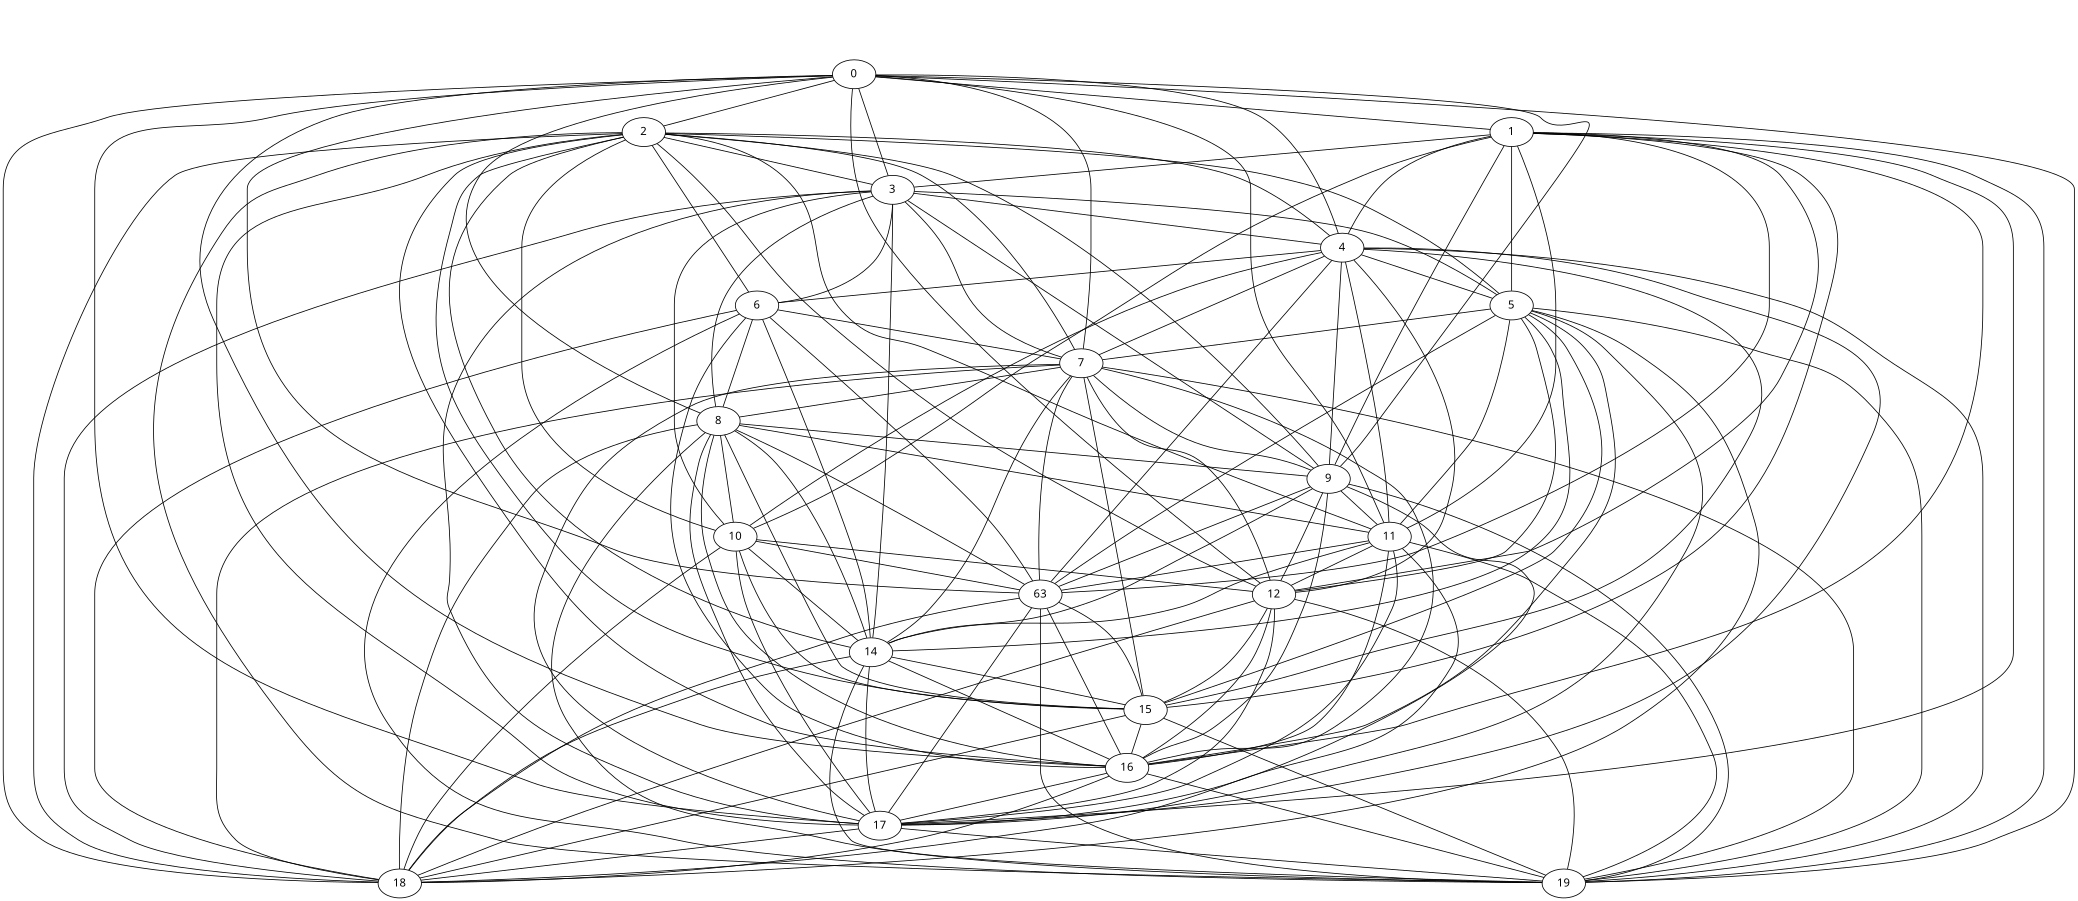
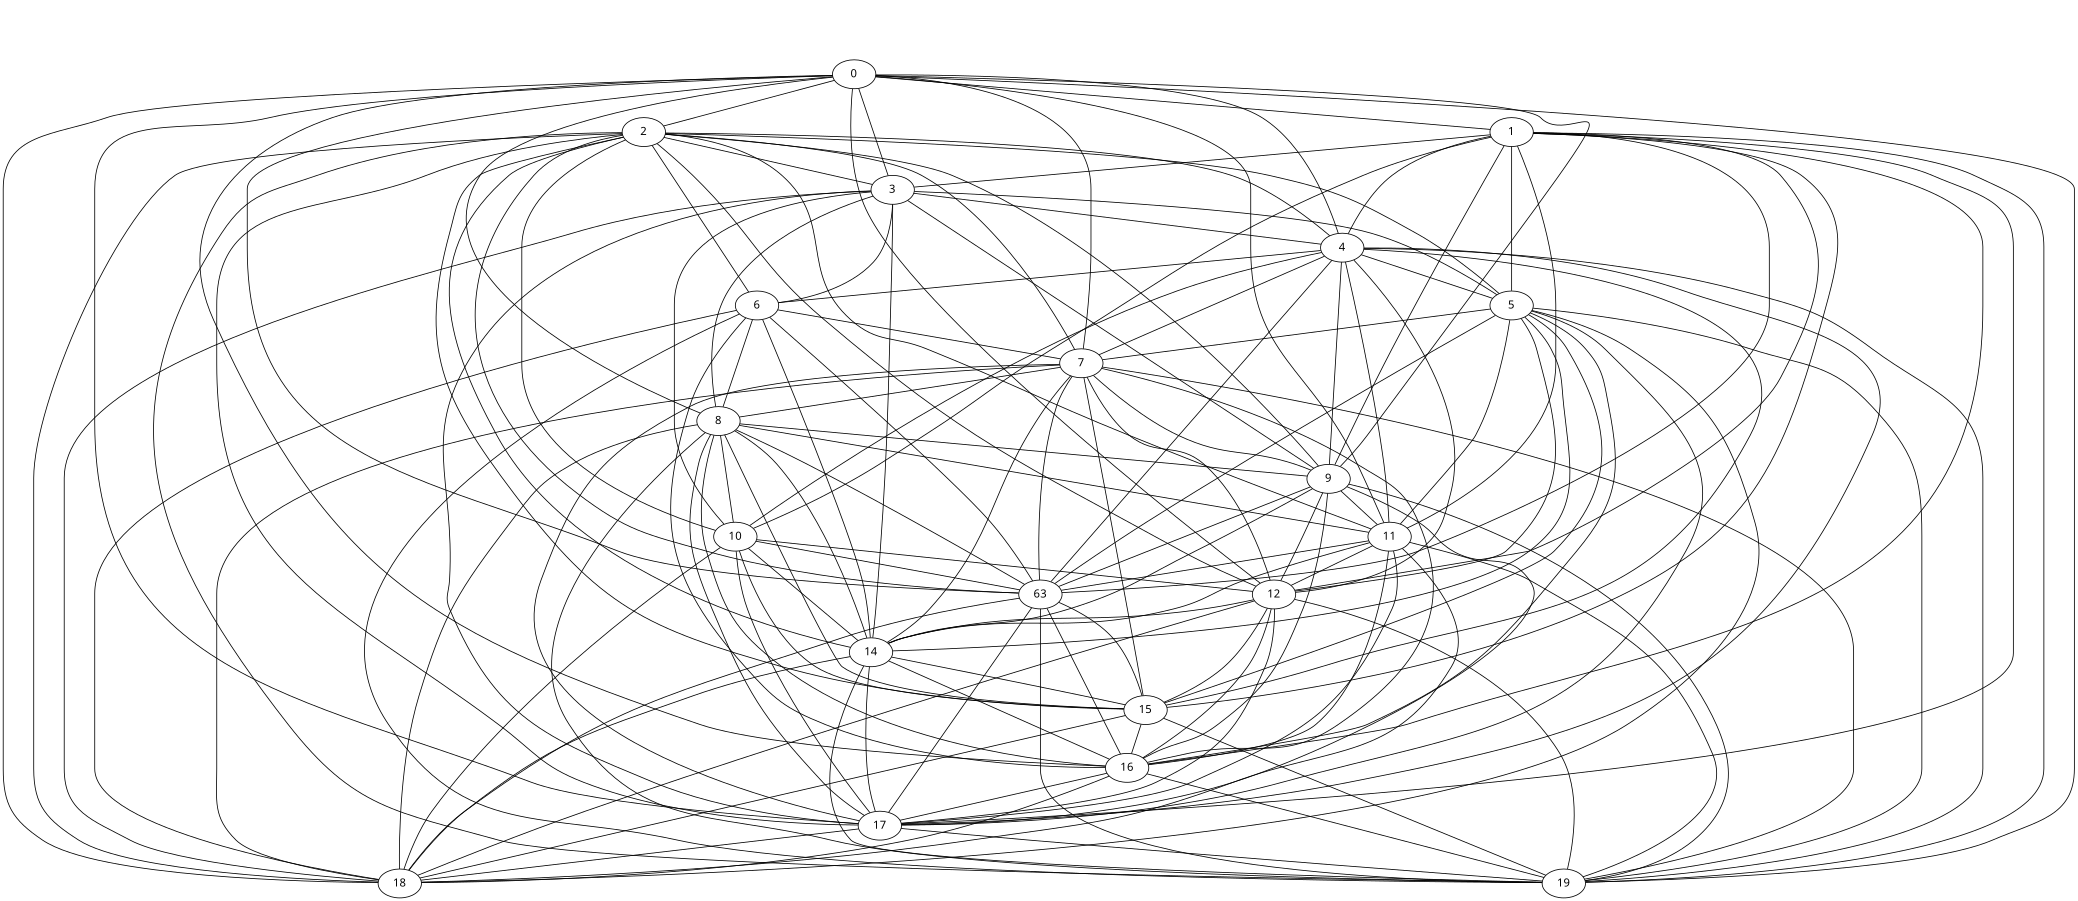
(968, 296) -> none
(524, 541) -> (574, 491)
none -> (1070, 618)
